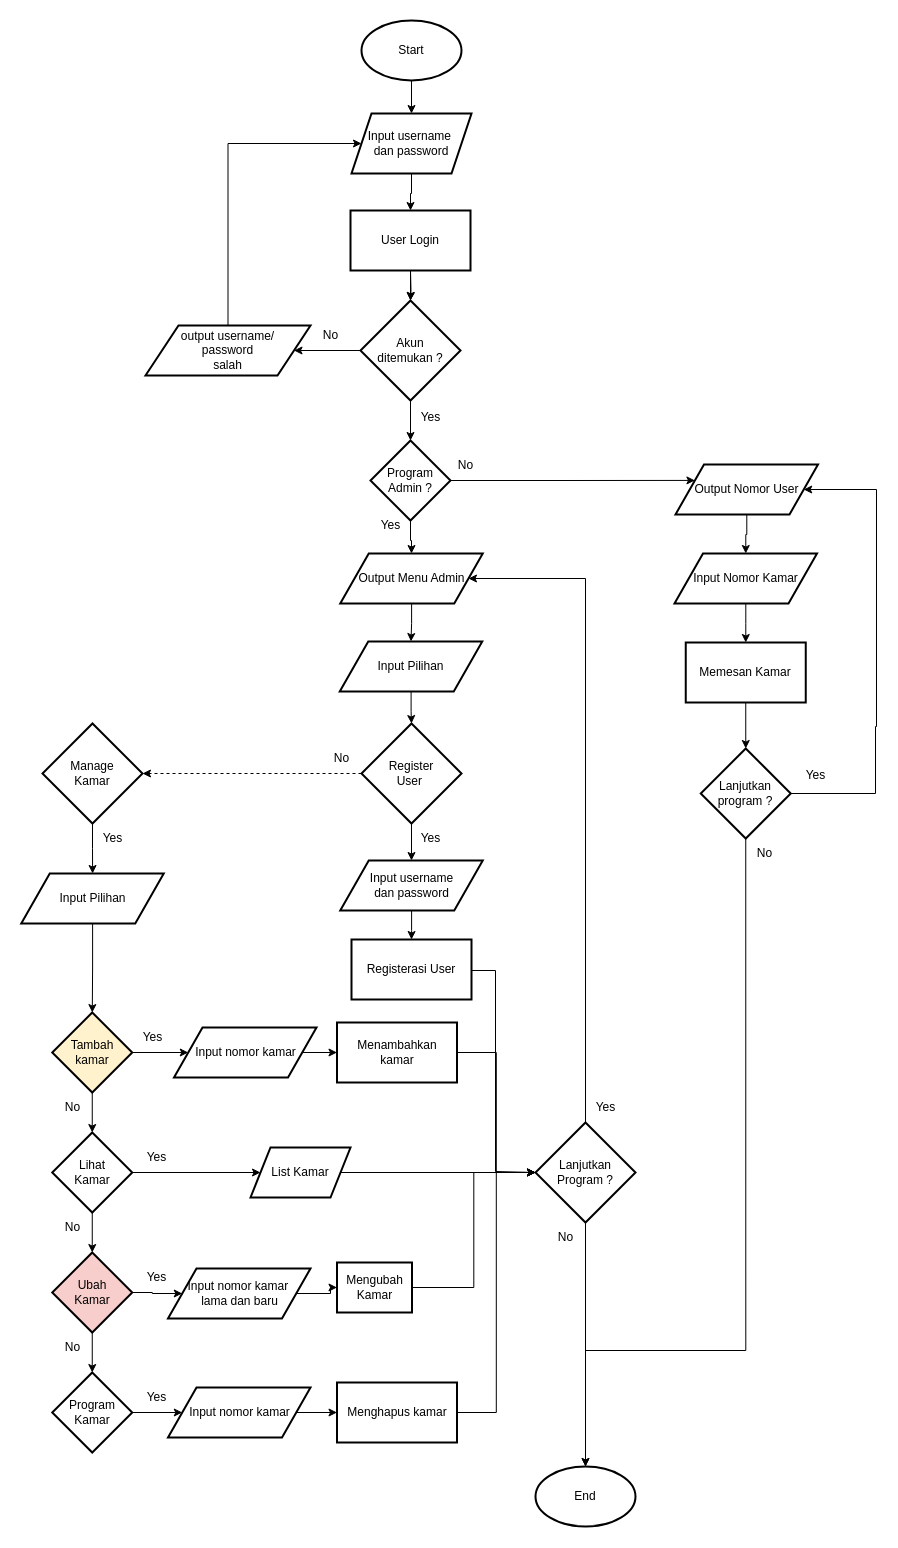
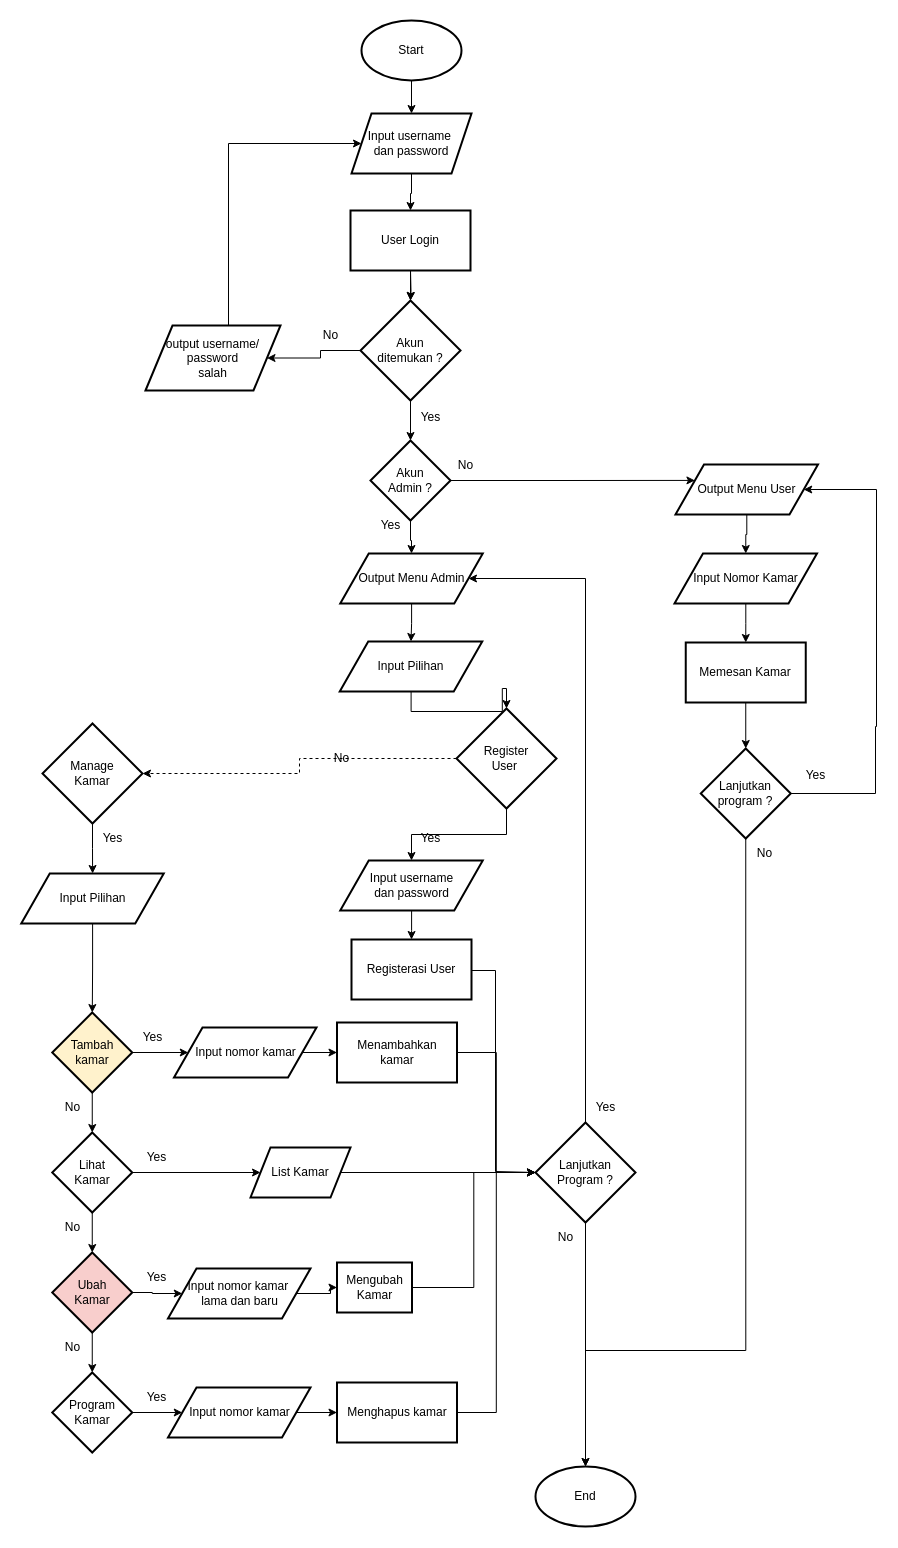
(228, 351) -> (213, 358)
(411, 481) -> (411, 481)
(747, 490) -> (747, 490)
(412, 774) -> (507, 759)
